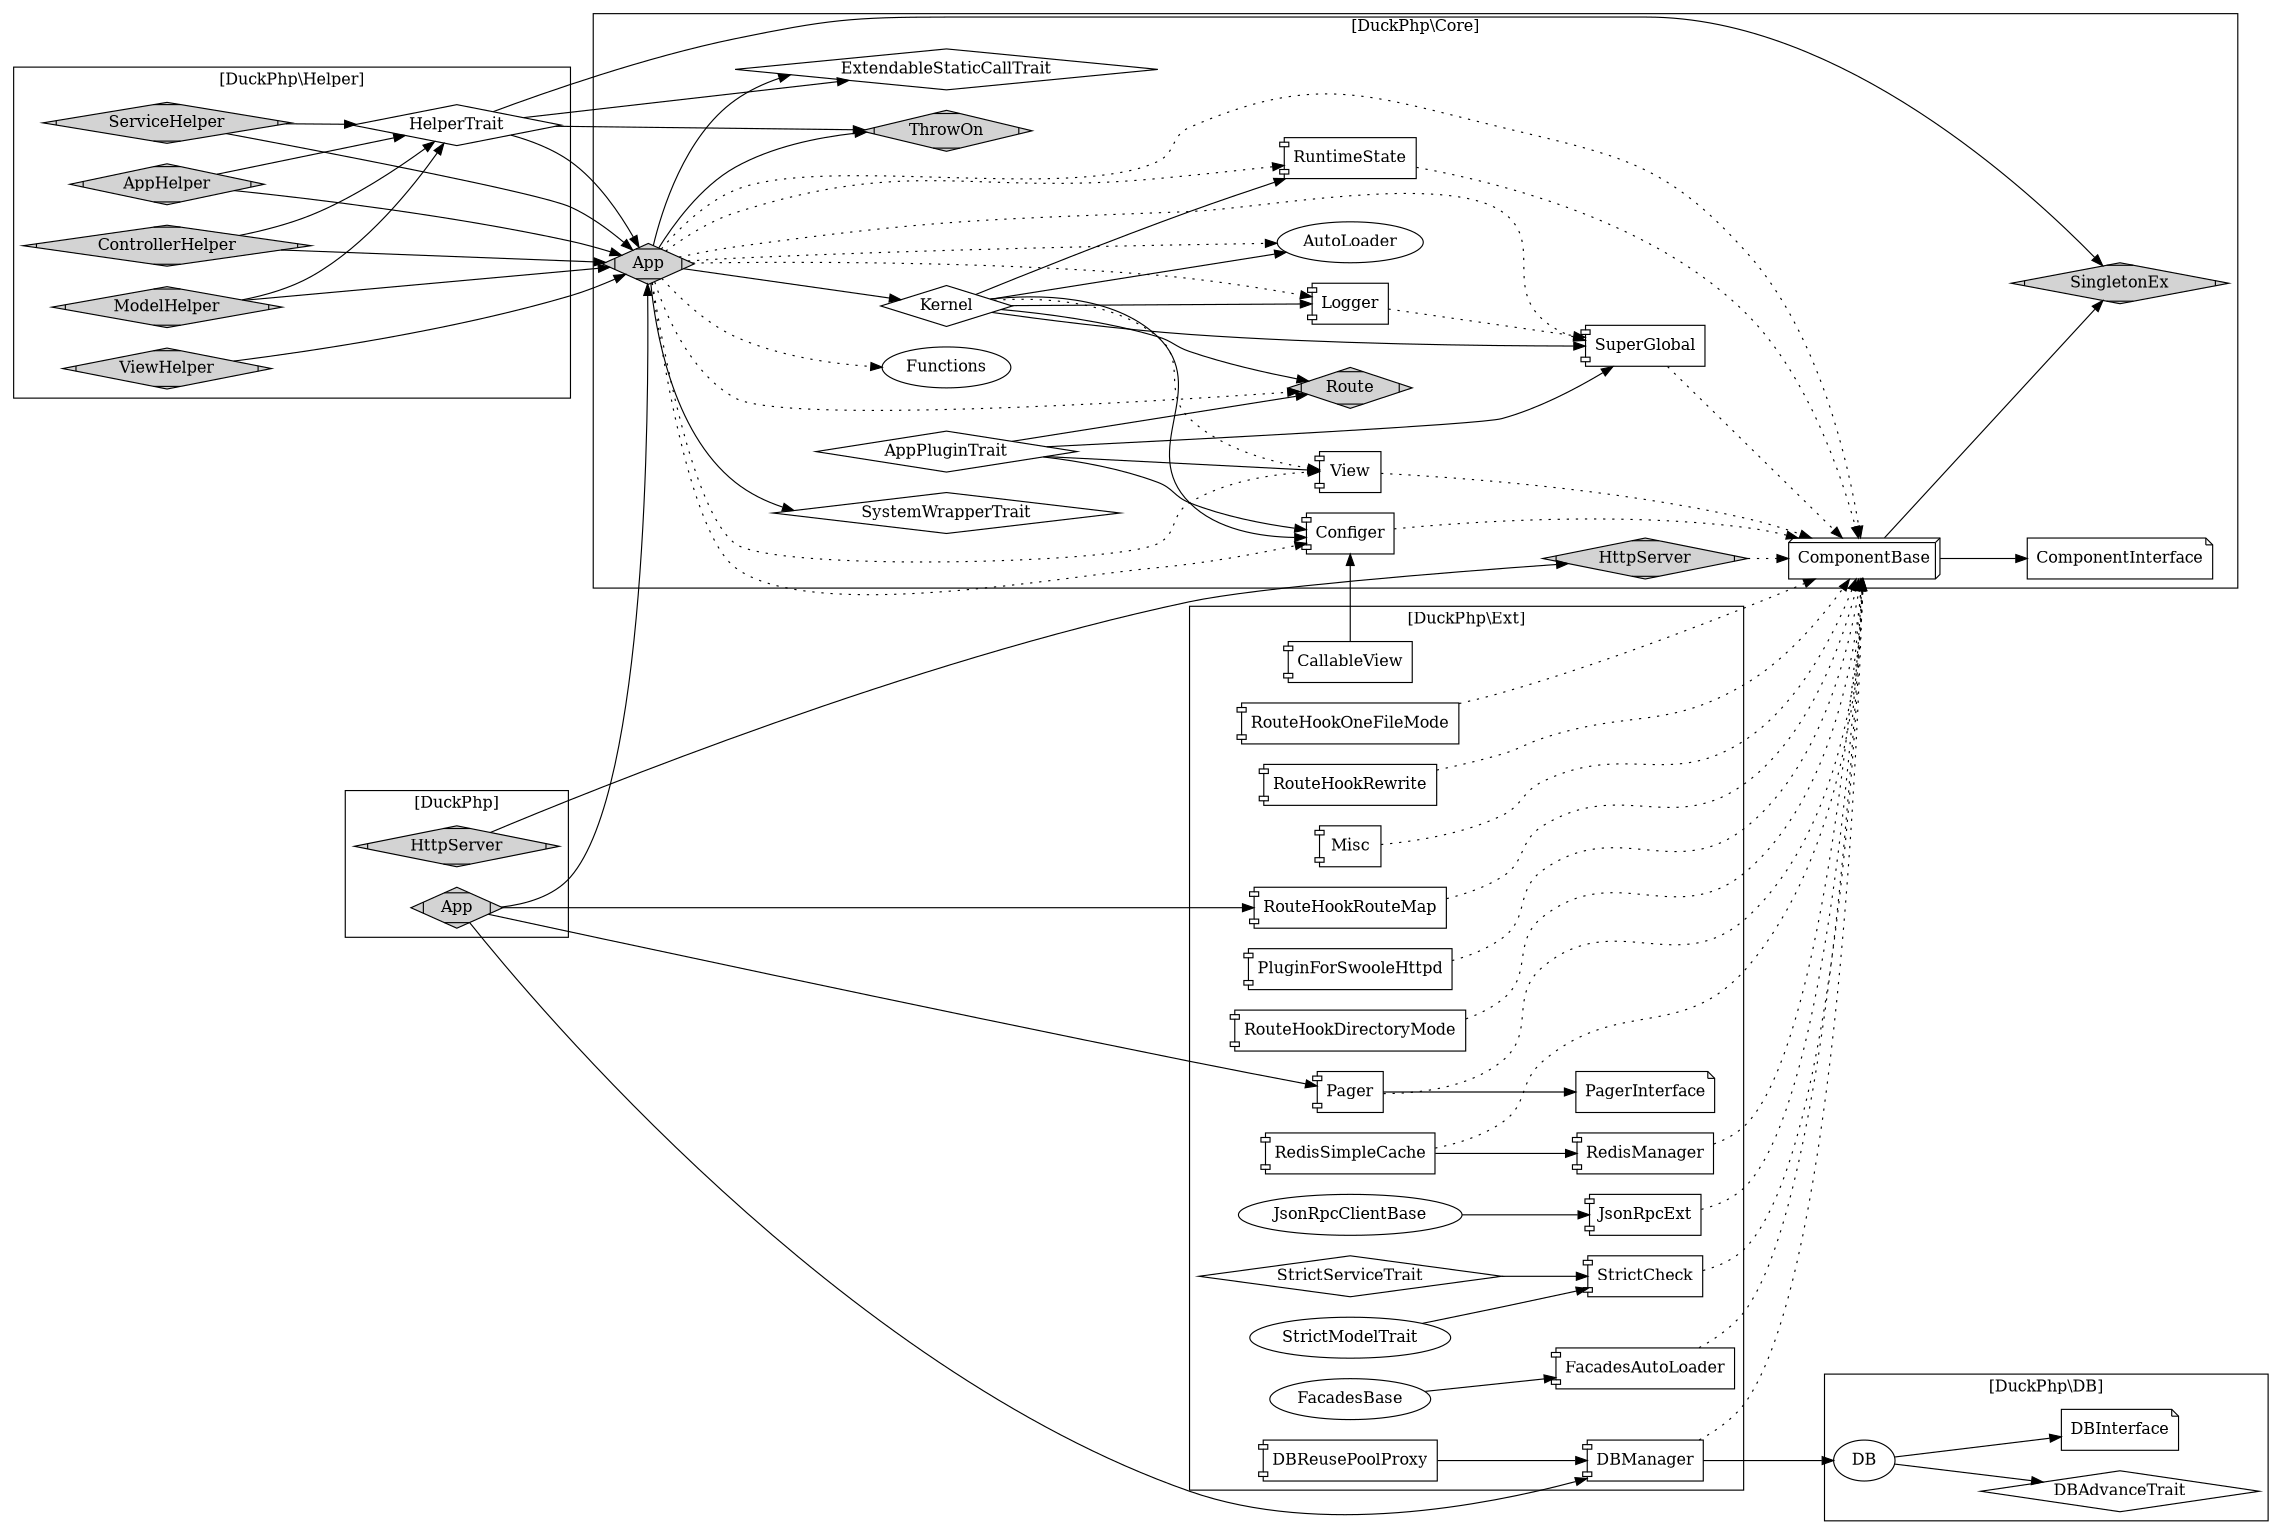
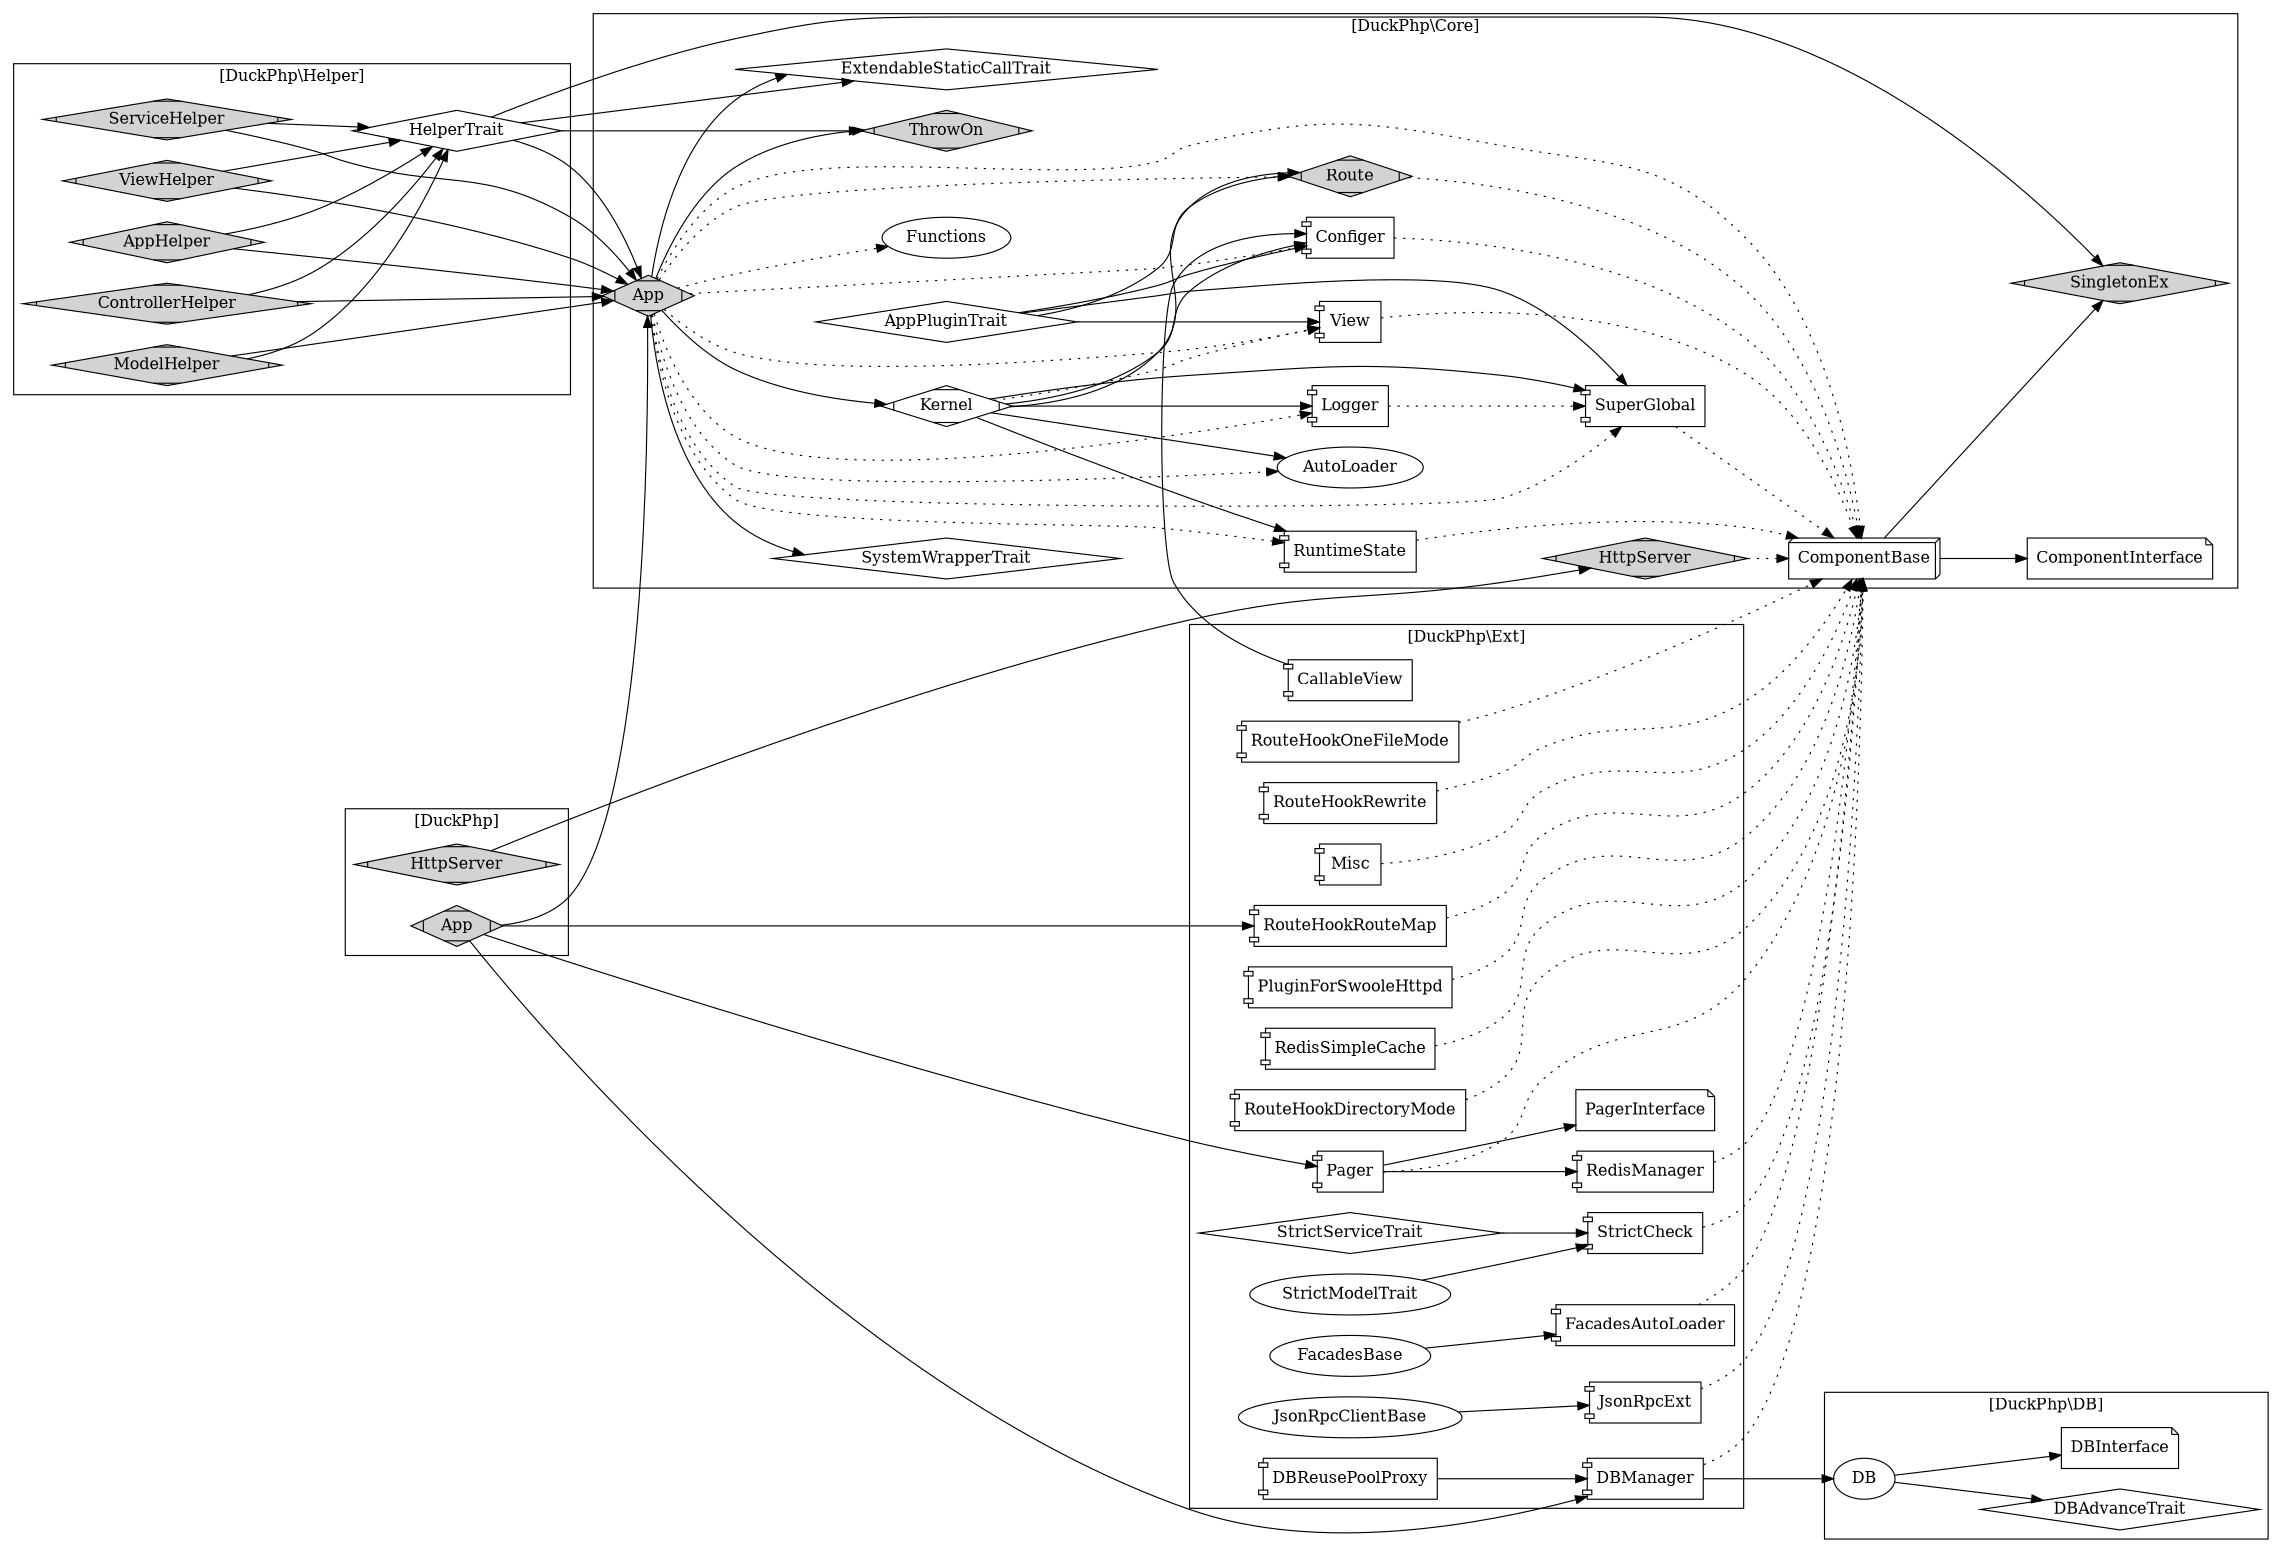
none -> (306, 157)
none -> (1707, 261)
(946, 306) -> (946, 406)
(1500, 1153) -> (1474, 1172)
